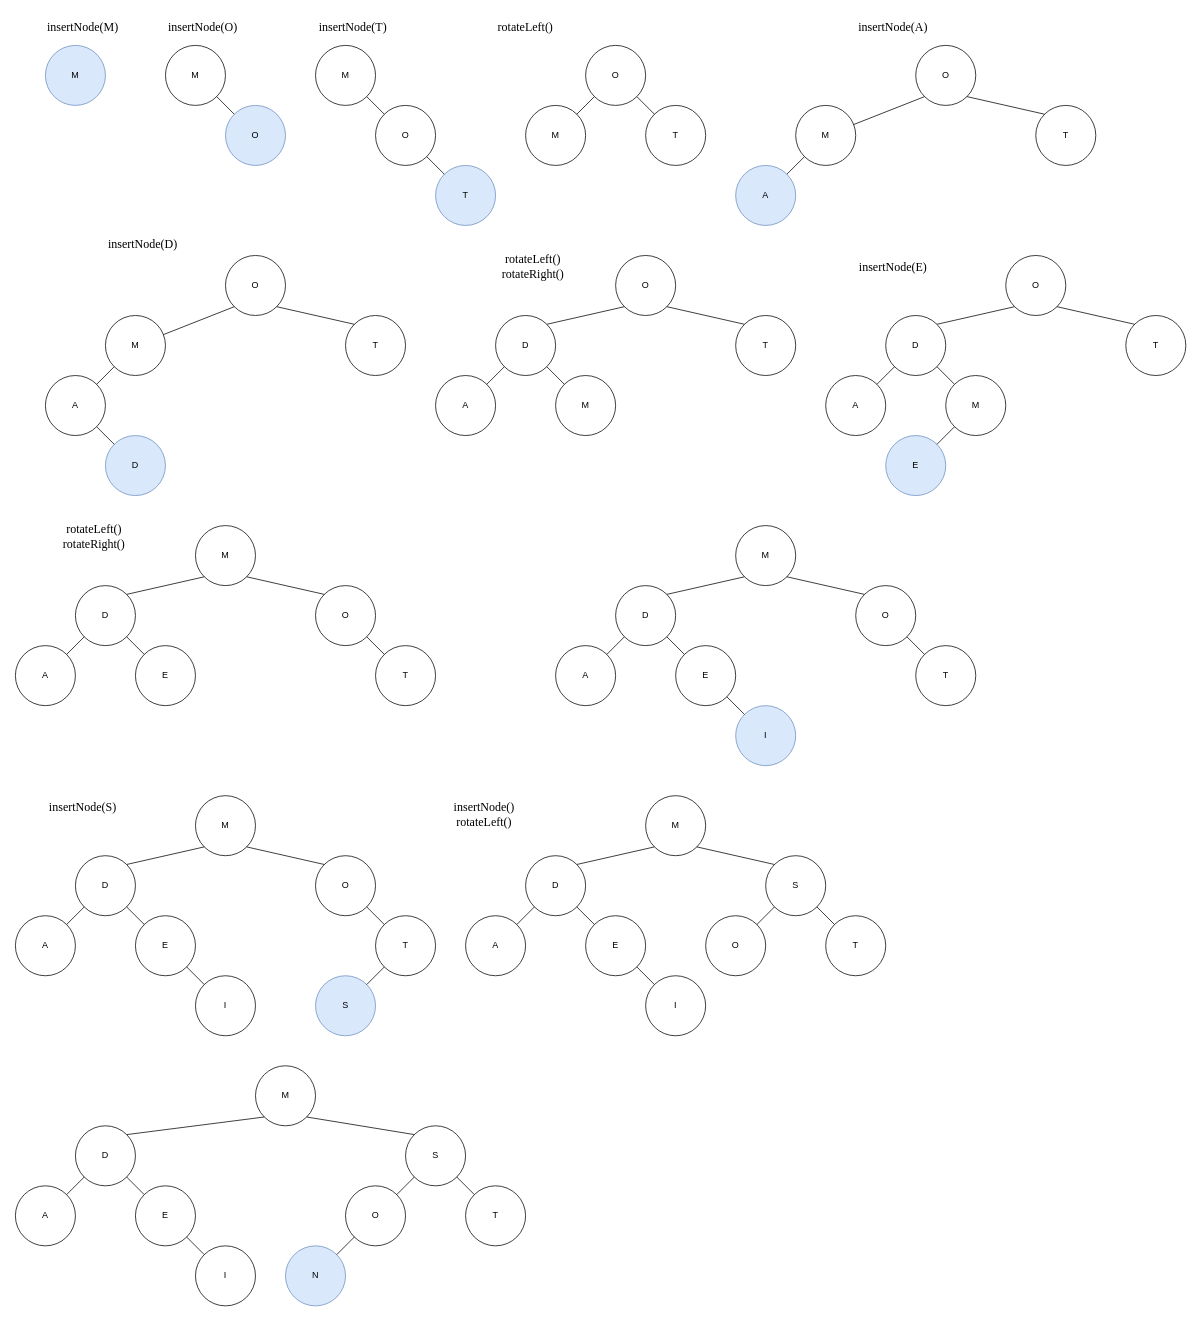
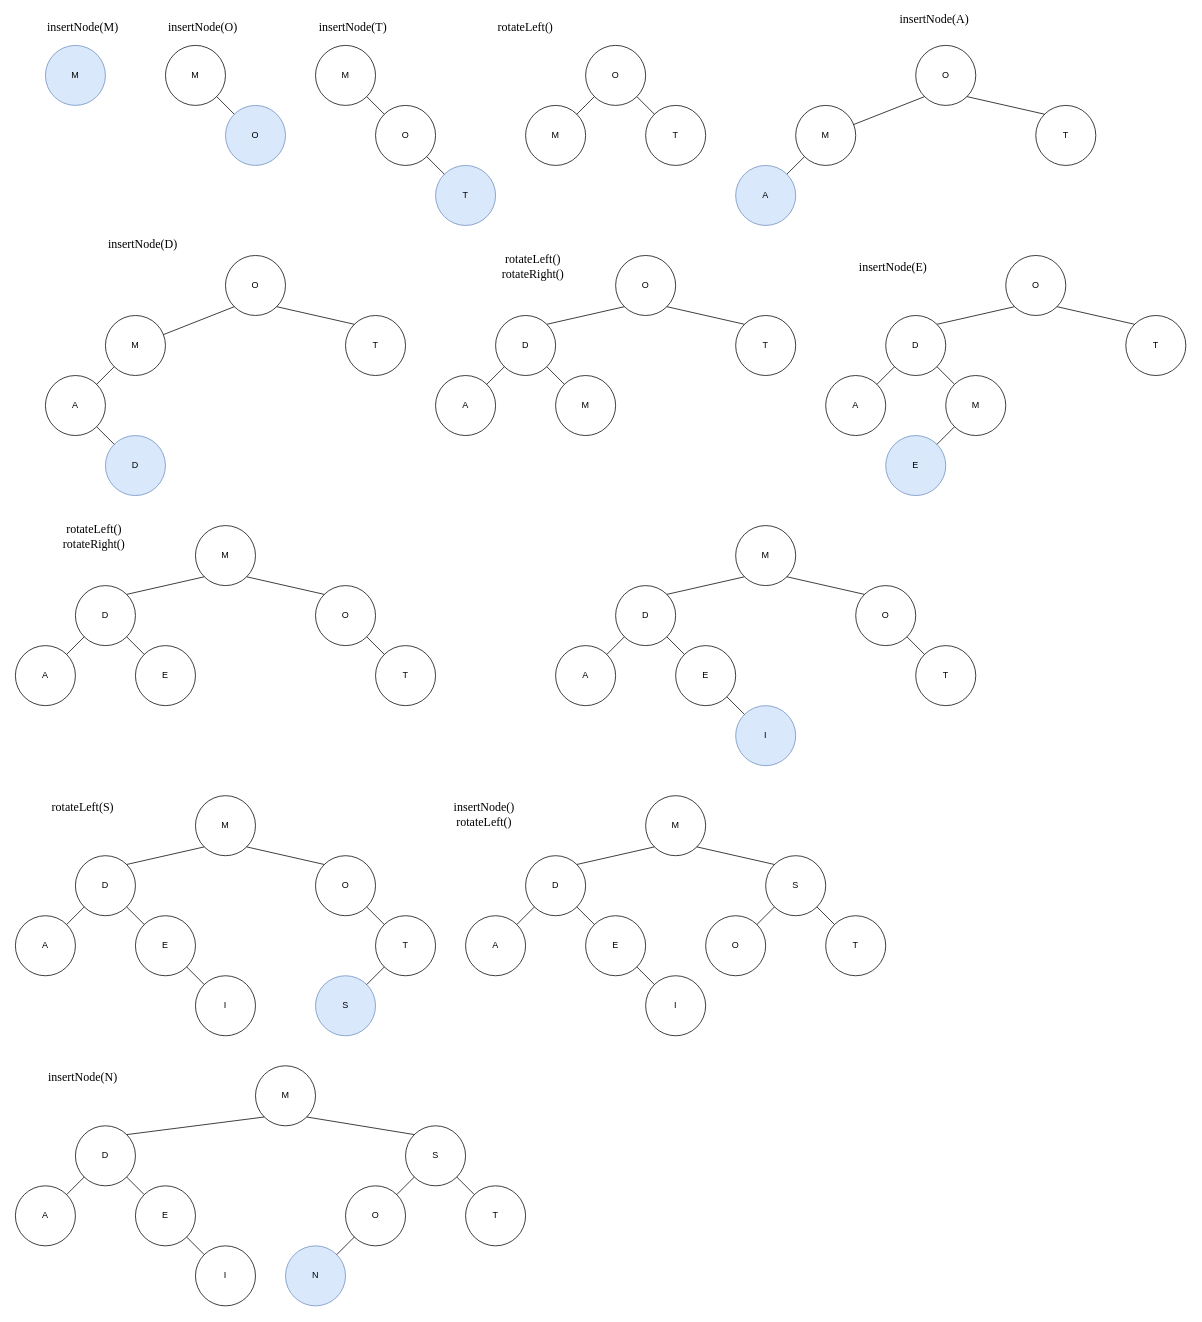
(893, 27) -> (934, 19)
(83, 807) -> (83, 807)
none -> (83, 1077)
